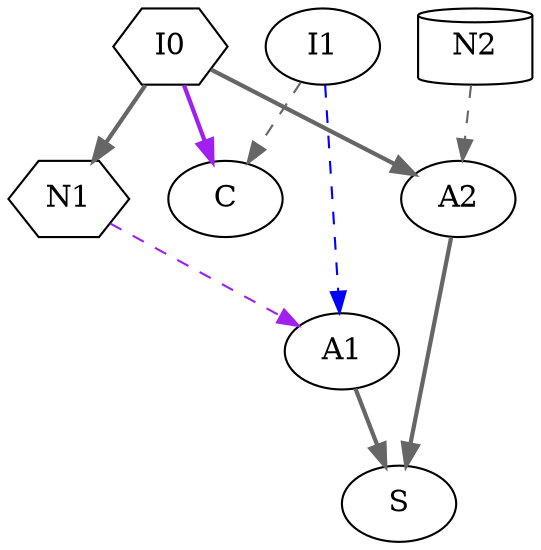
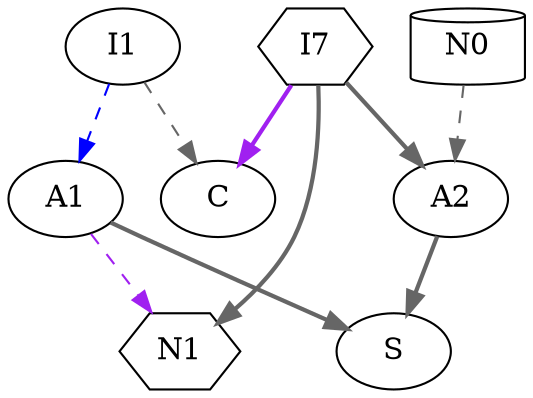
(170, 47) -> (315, 47)
(475, 47) -> (468, 47)
(195, 270) -> (115, 265)
